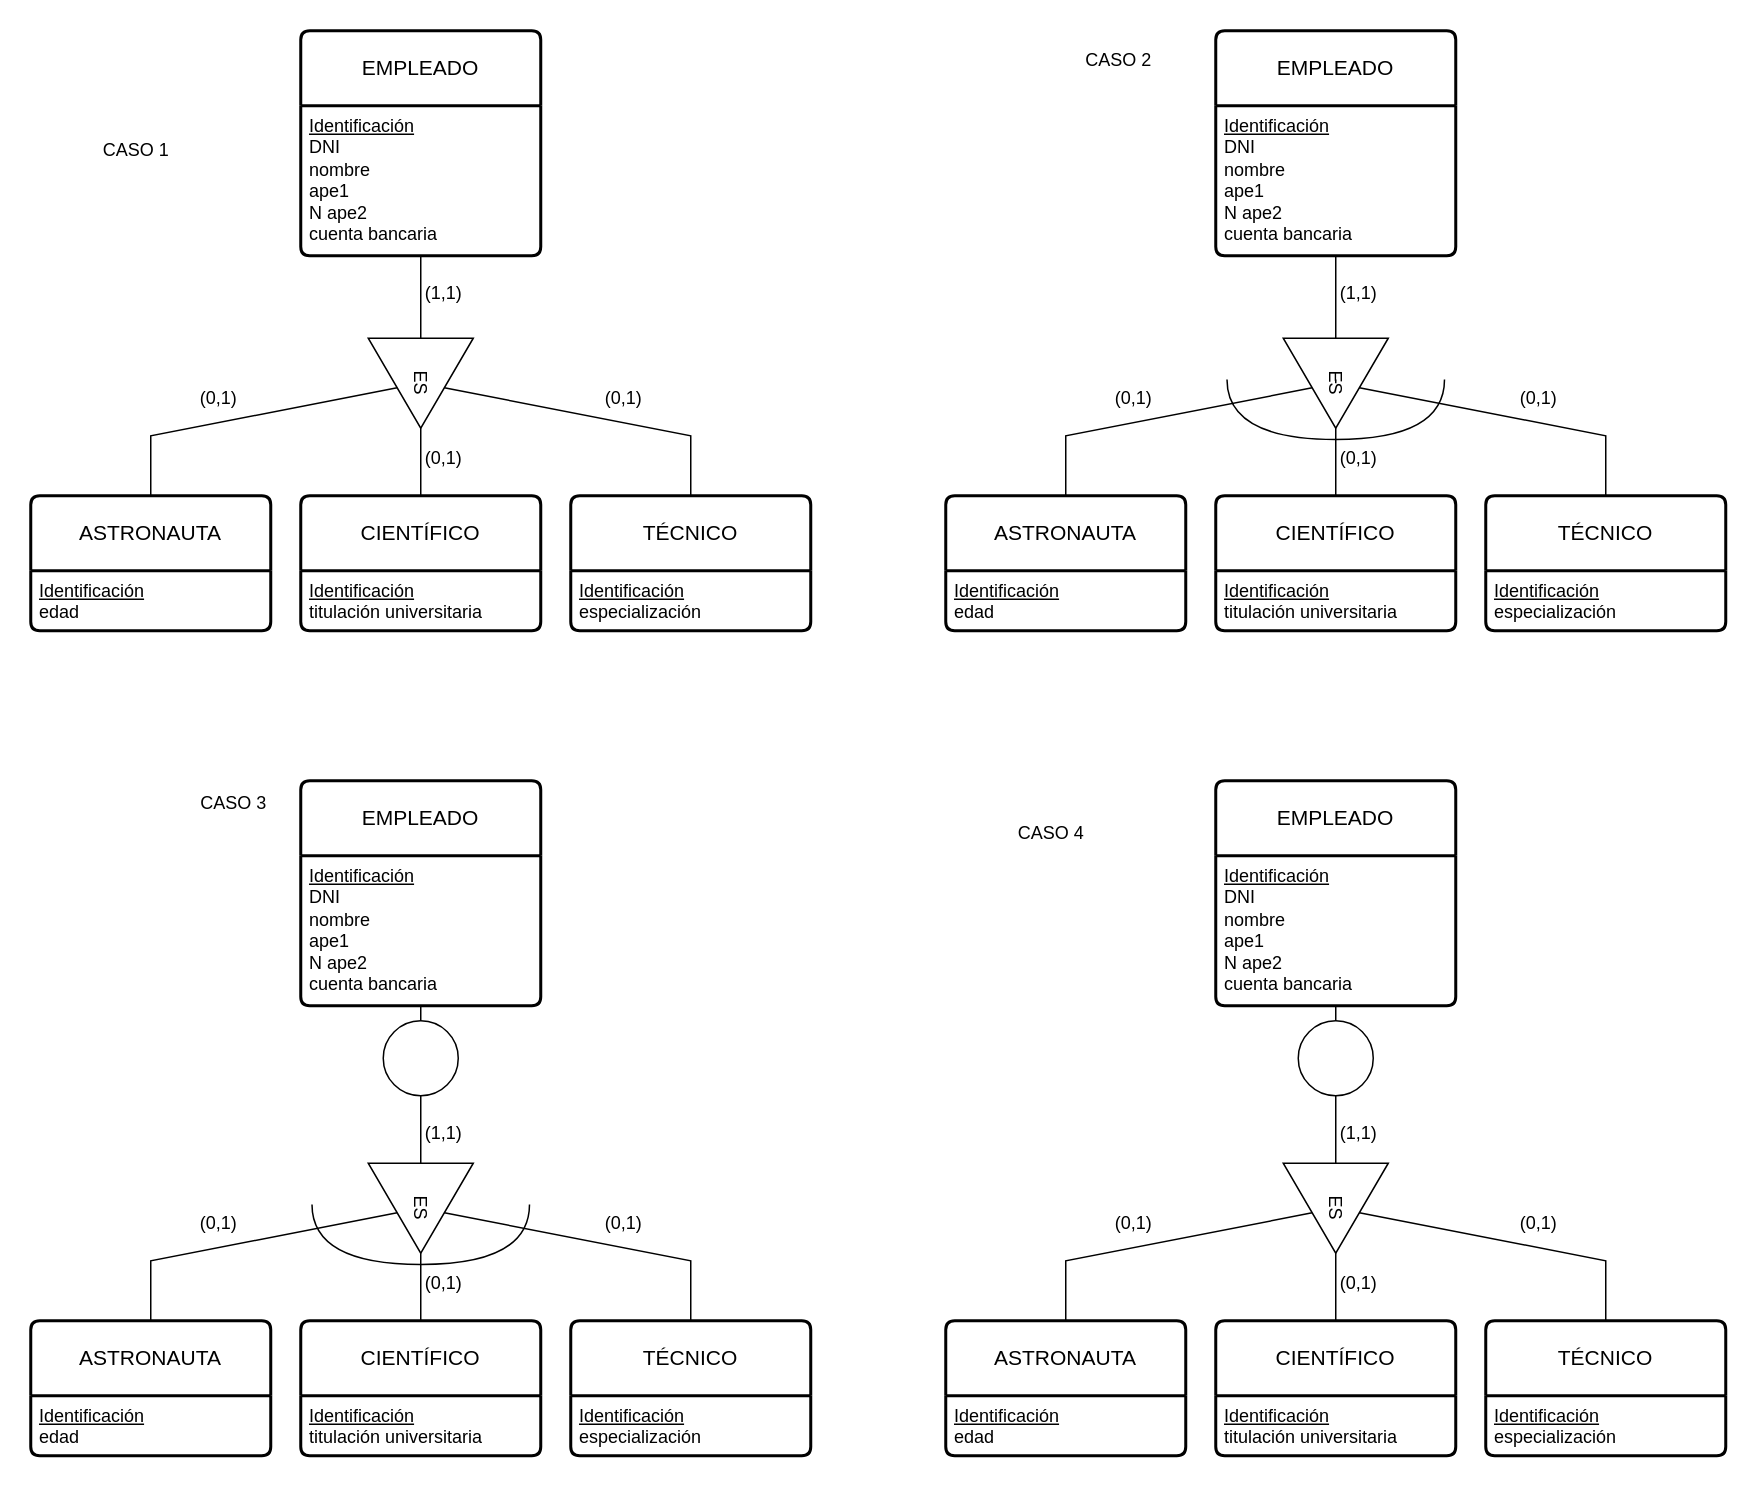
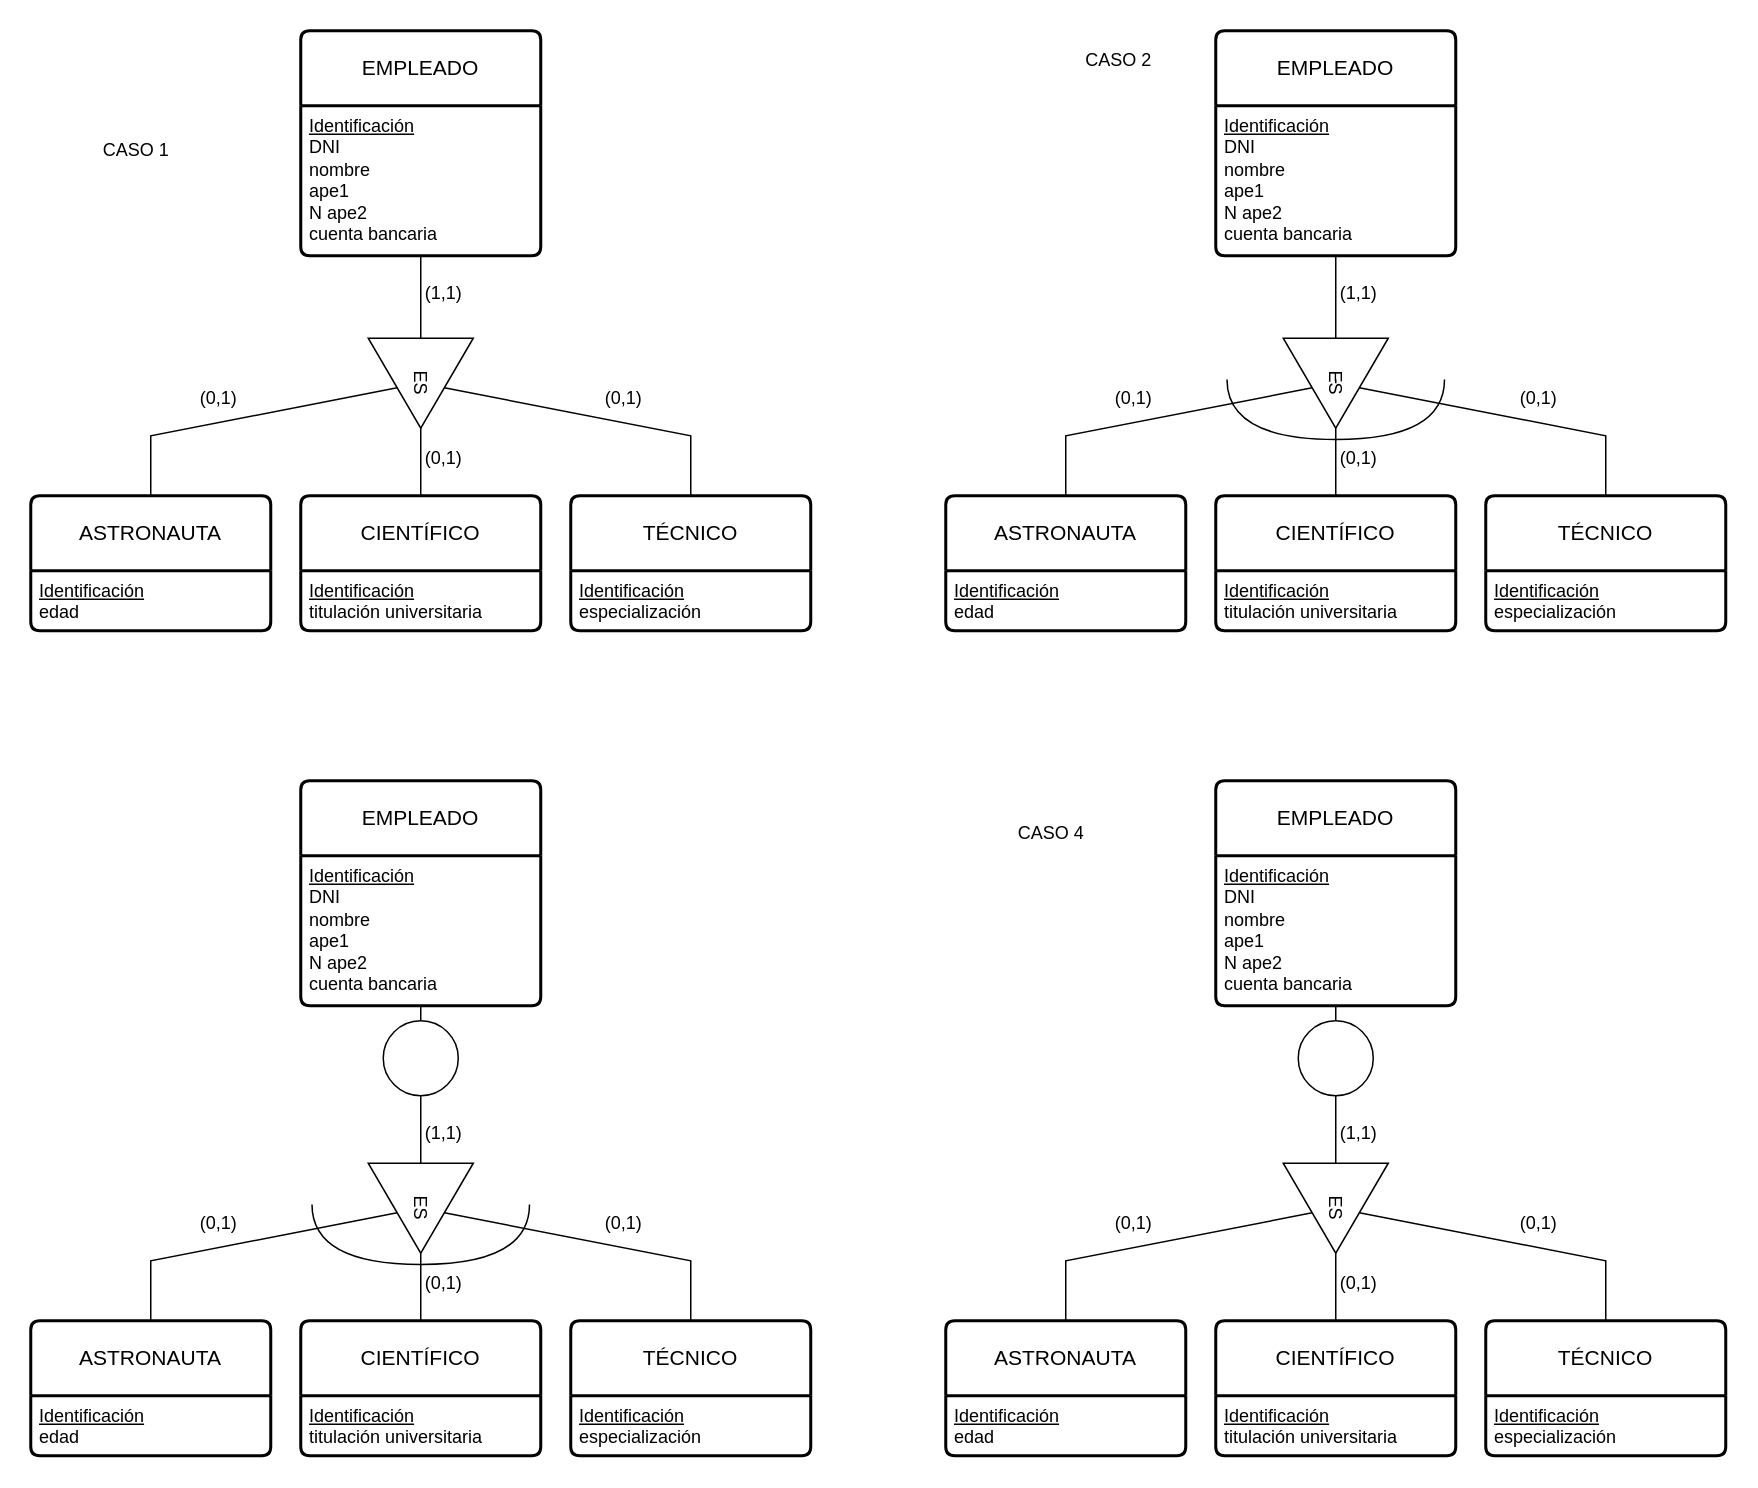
(233, 803) -> none
